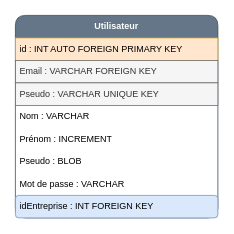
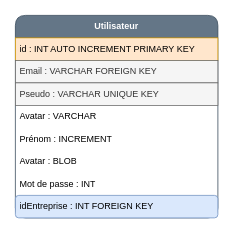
(94, 49) -> (99, 49)
(49, 117) -> (57, 117)
(49, 162) -> (49, 162)
(69, 184) -> (59, 184)
